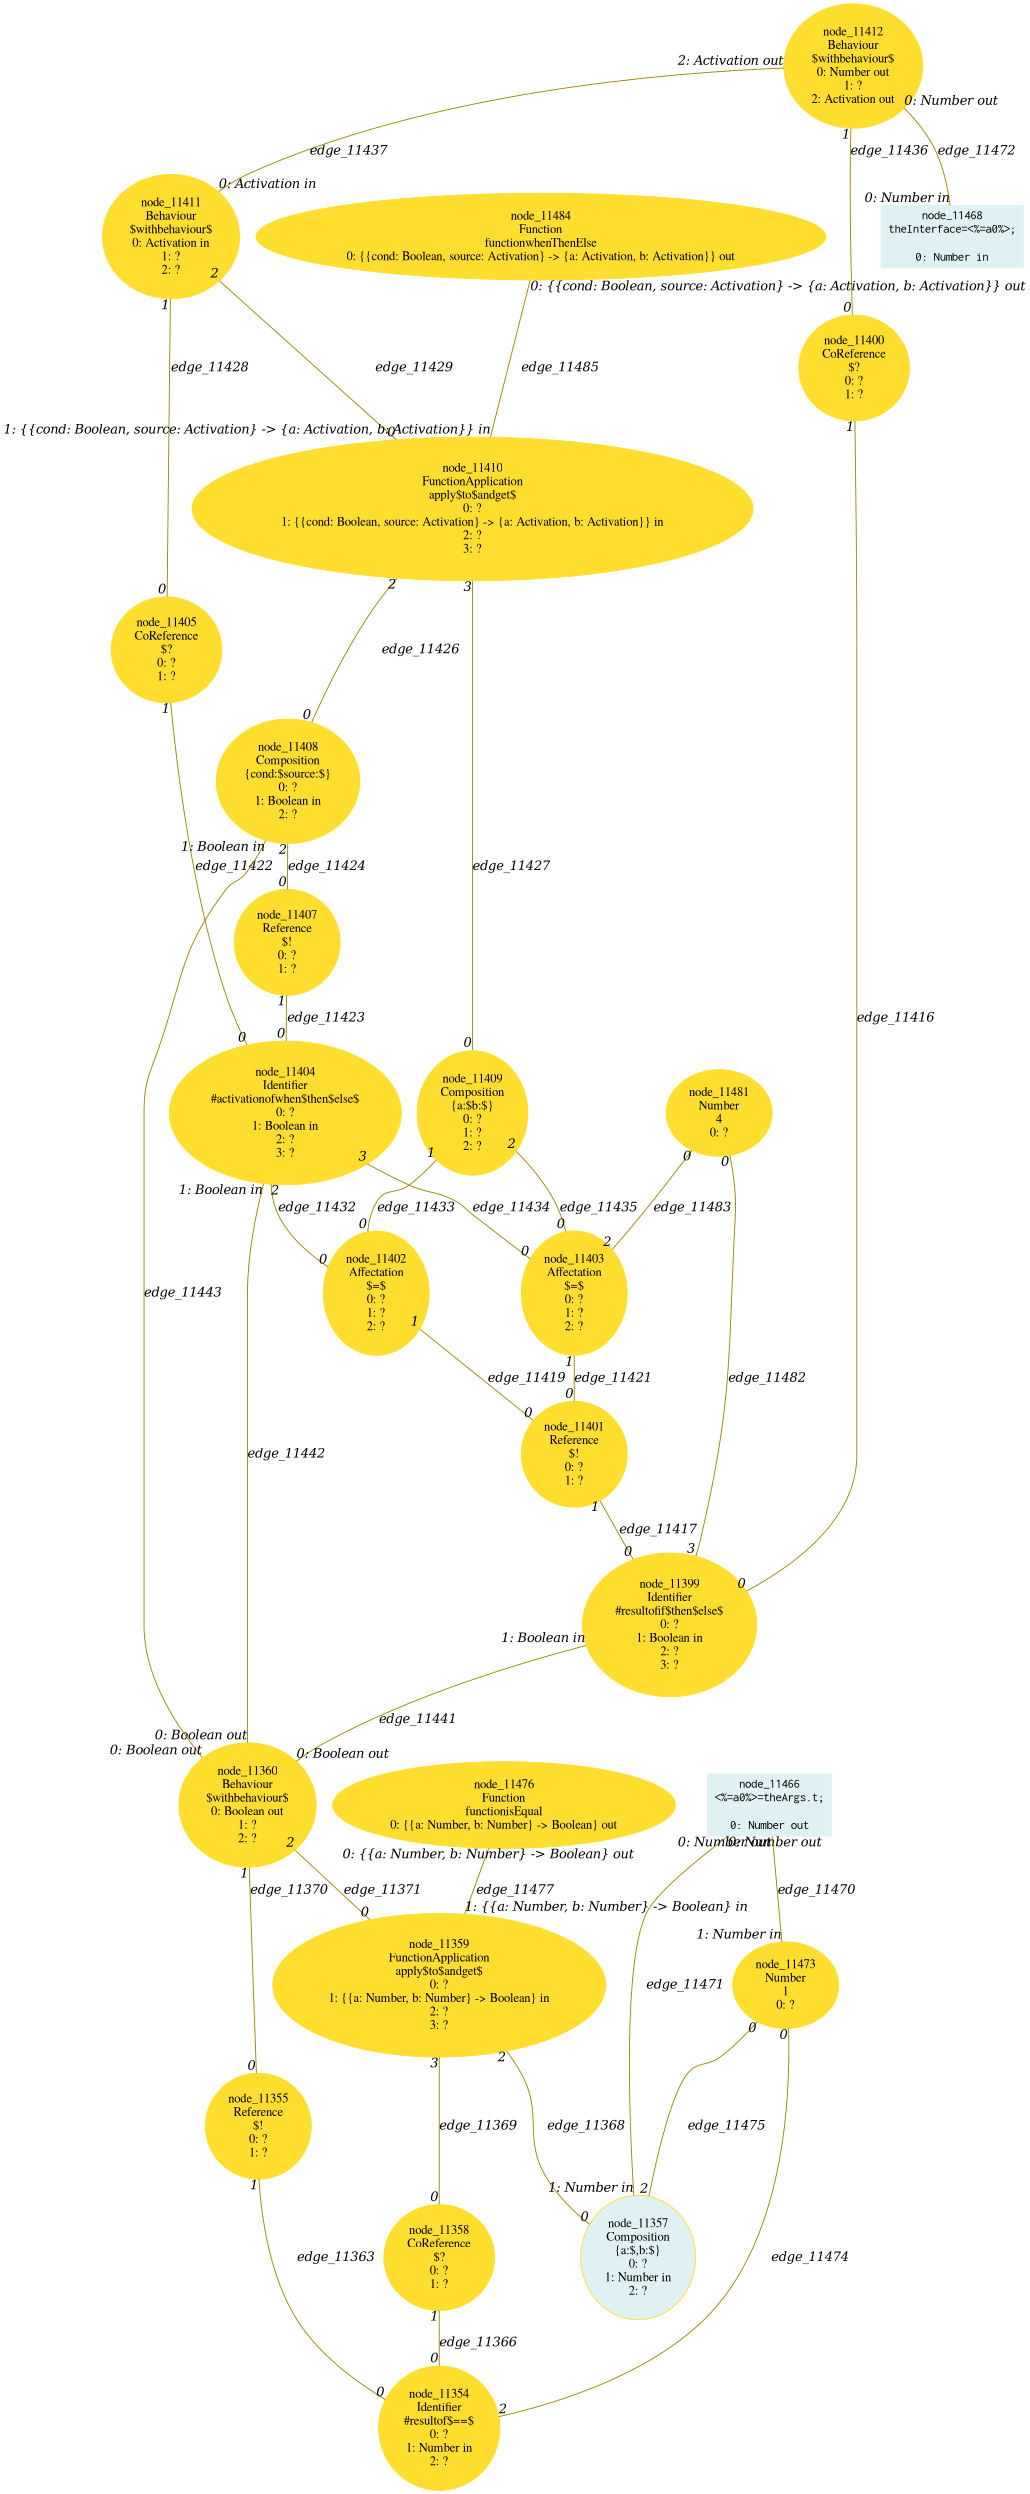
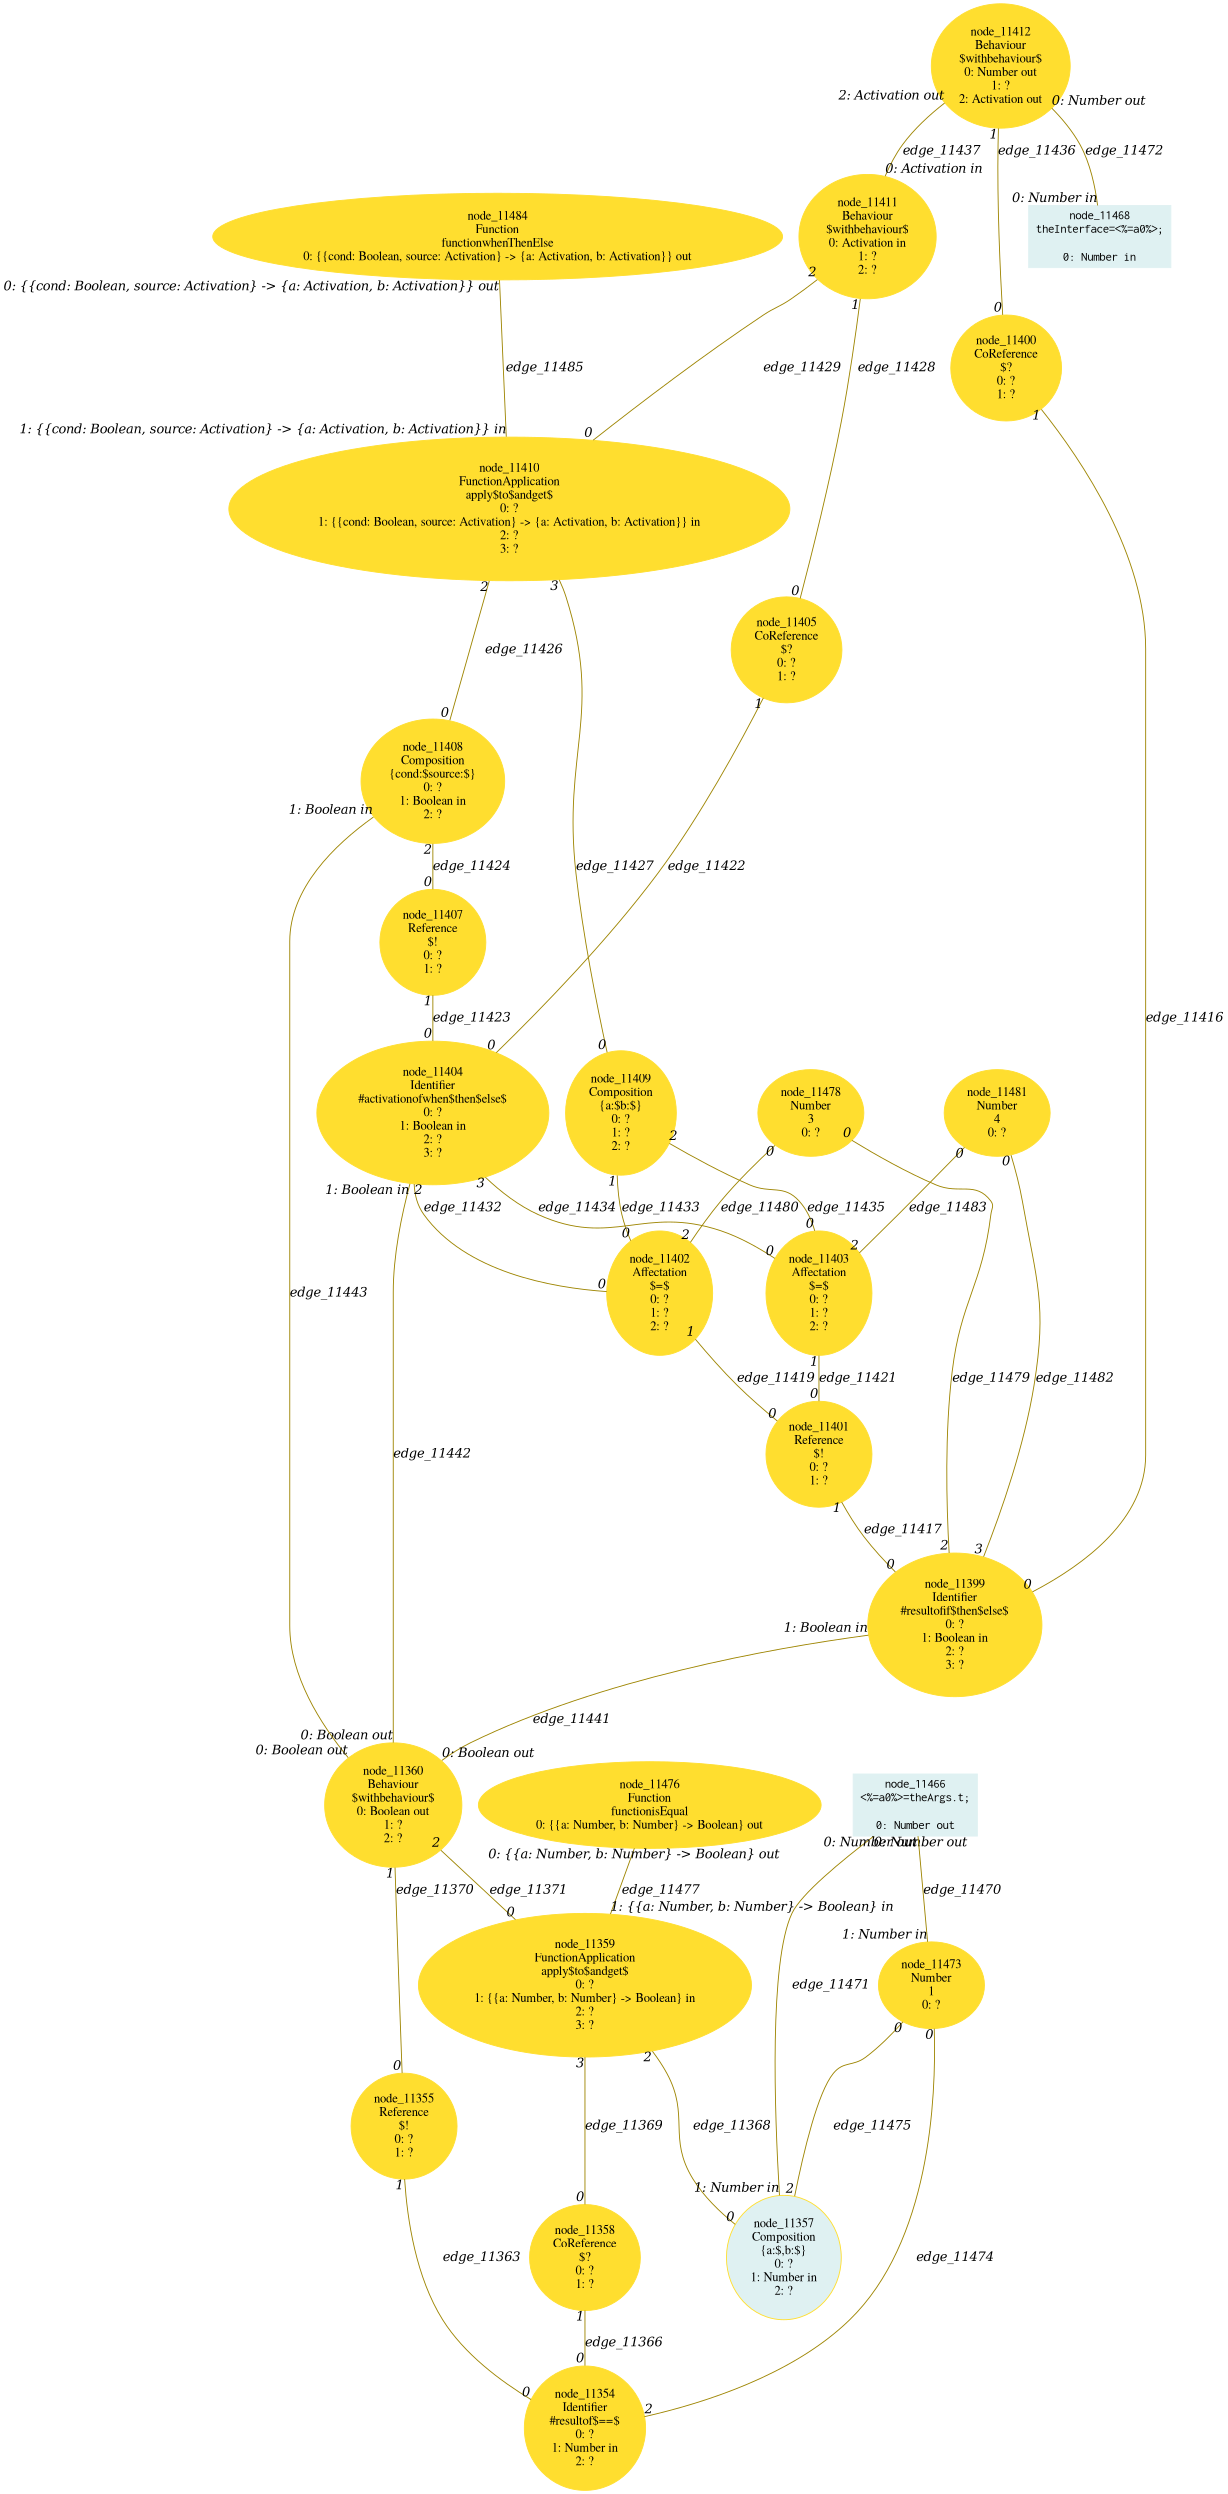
none -> (811, 1113)
